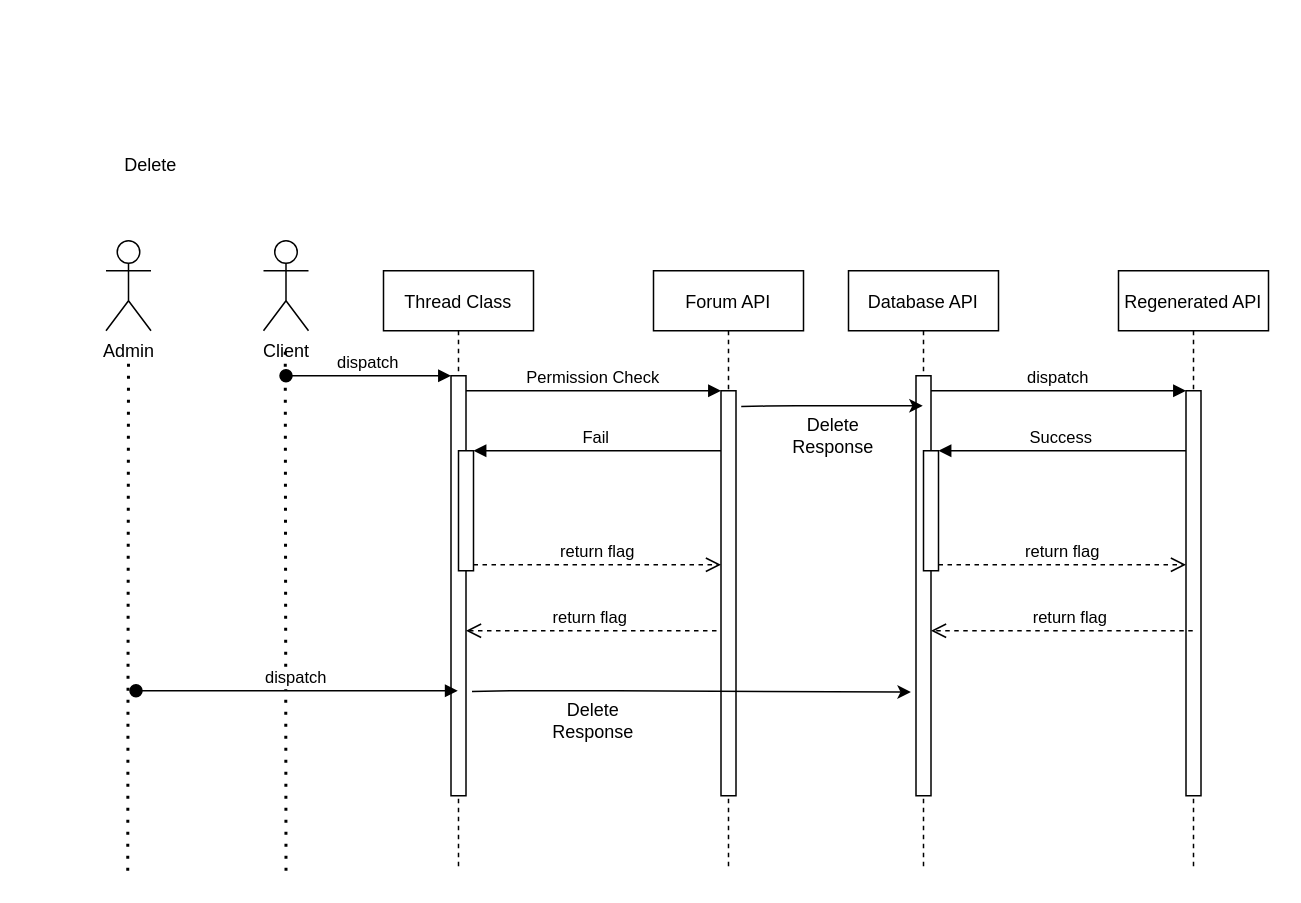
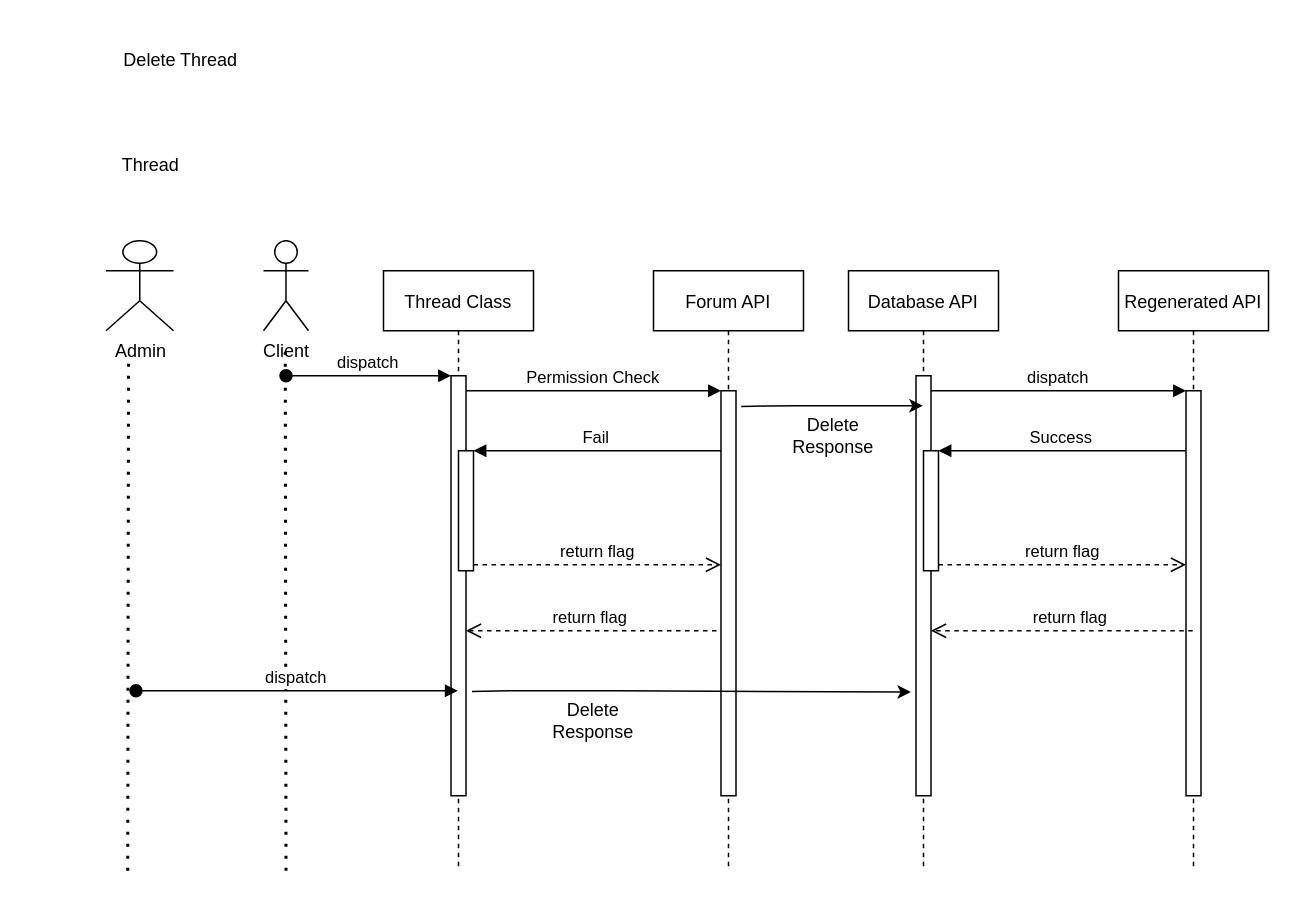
none -> (181, 61)
(151, 166) -> (151, 166)
(128, 286) -> (140, 286)
